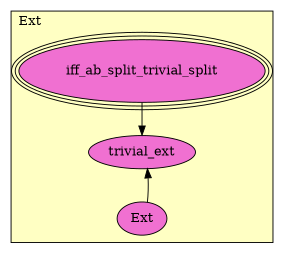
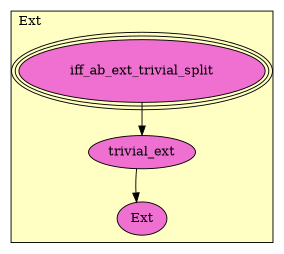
(142, 71) -> (142, 71)
(148, 190) -> (136, 181)
